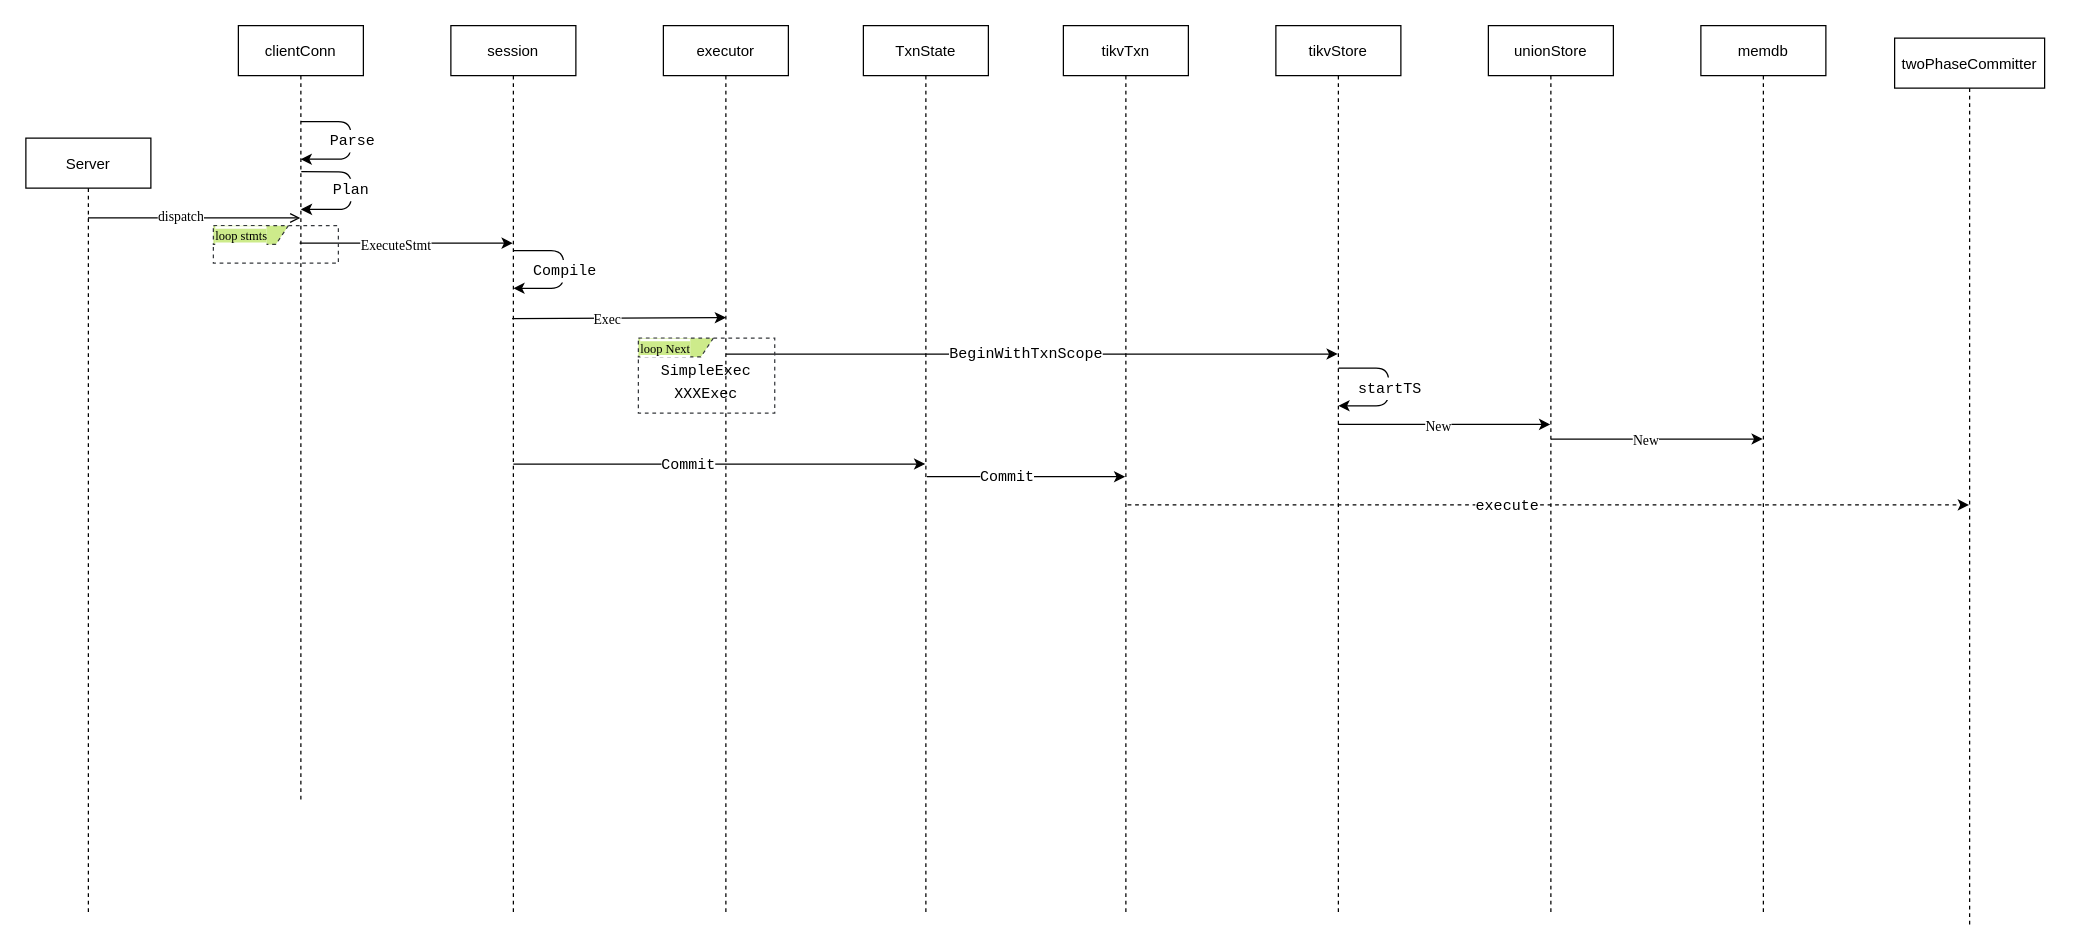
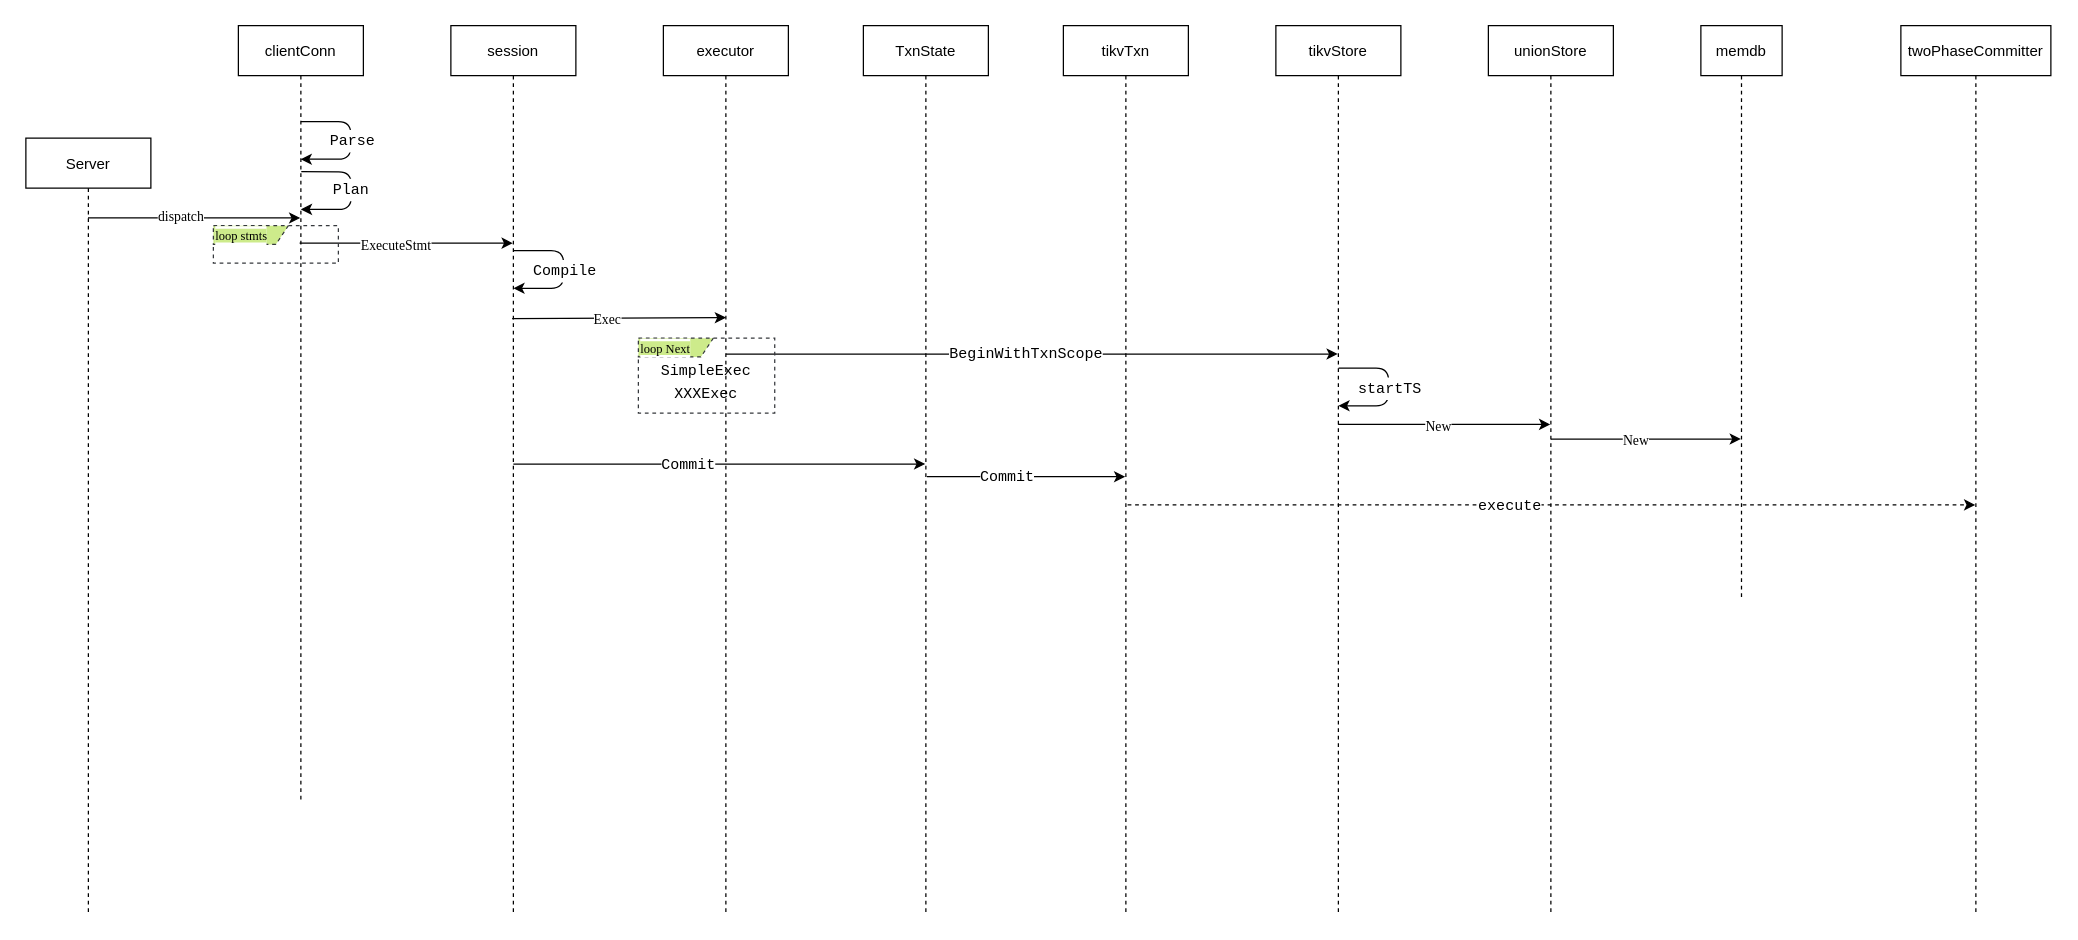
(291, 218) -> (290, 218)
(1763, 469) -> (1741, 313)
(1969, 482) -> (1976, 469)
